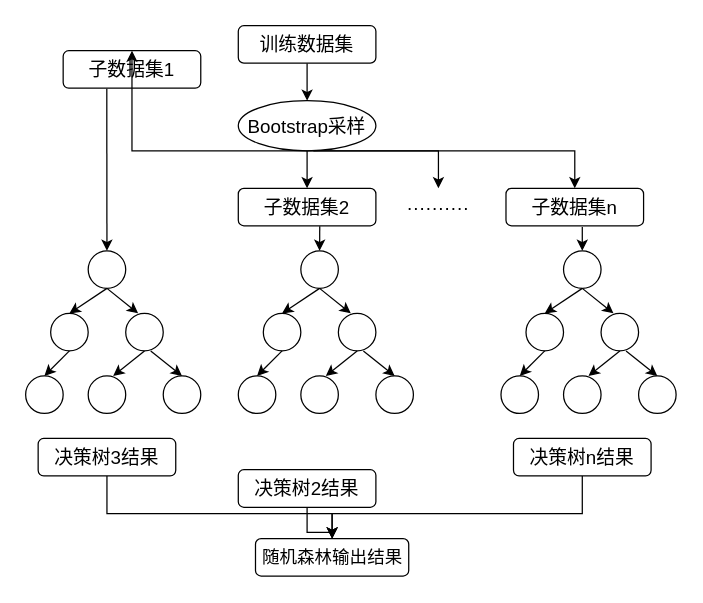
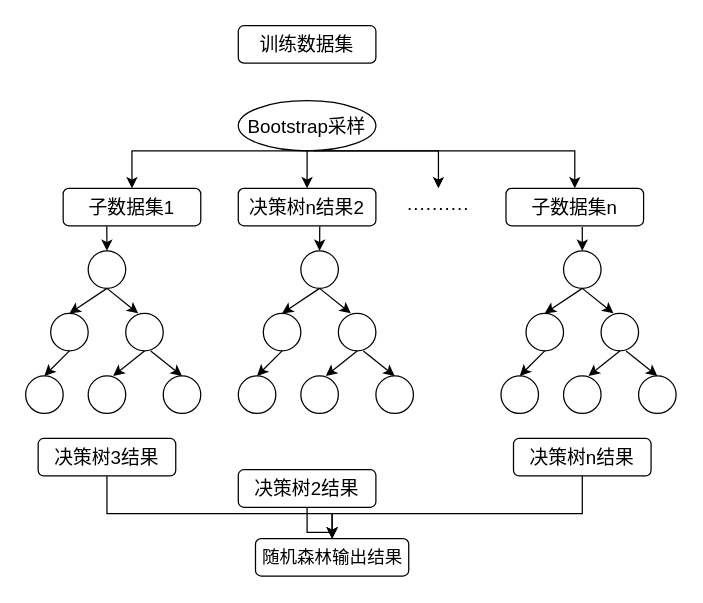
(132, 69) -> (132, 207)
(307, 86) -> none
(307, 207) -> (307, 207)
